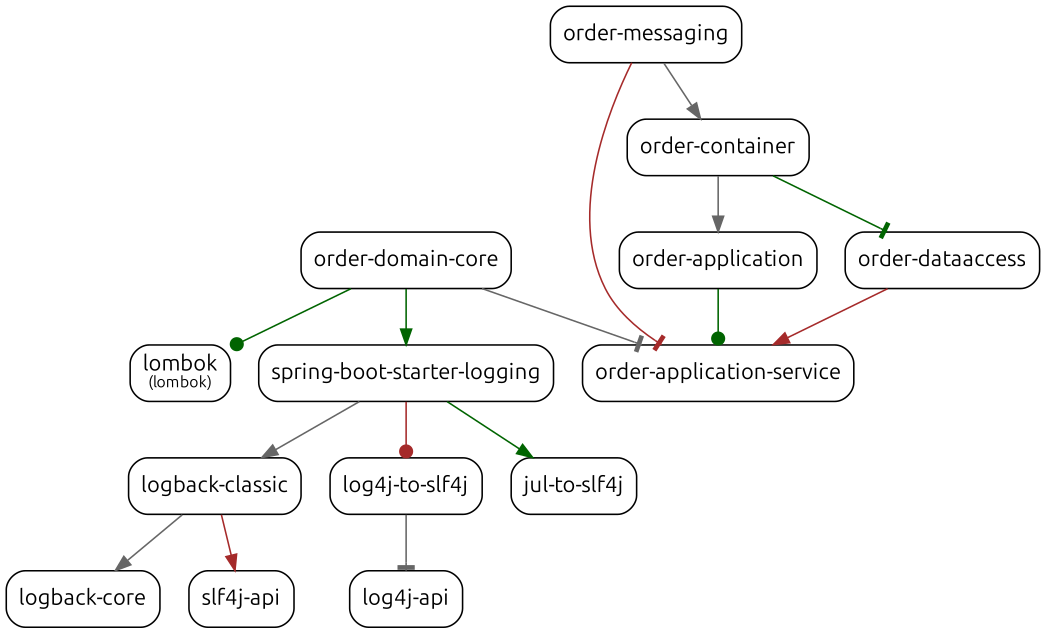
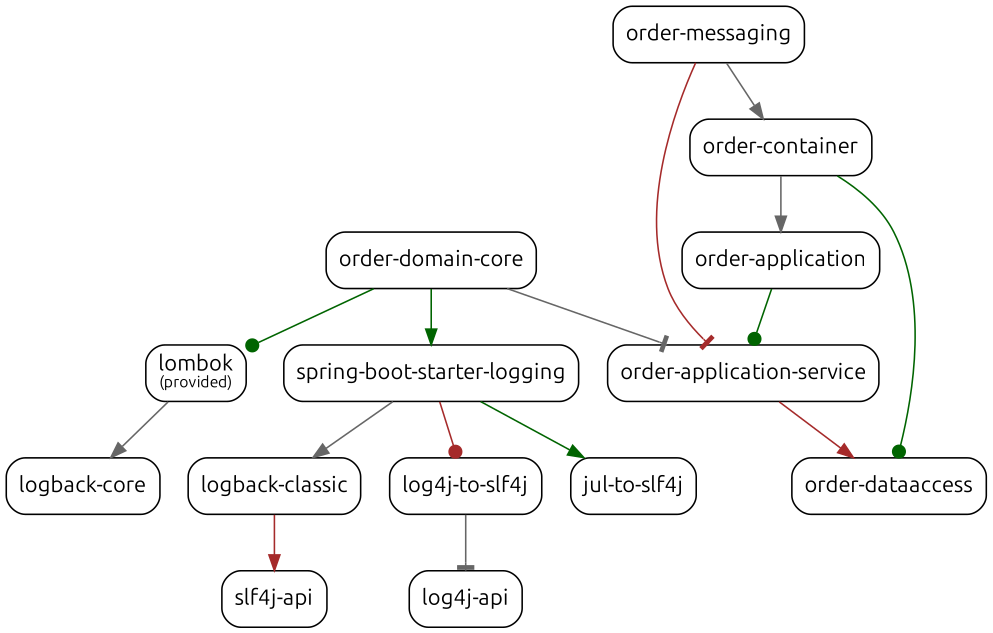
(827, 202) -> (912, 298)
(838, 313) -> (810, 425)
(180, 383) -> (196, 383)
(155, 537) -> (145, 424)
